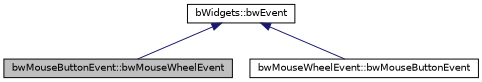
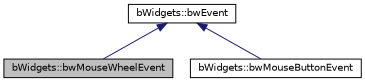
(118, 68) -> (88, 68)
(364, 68) -> (276, 68)
